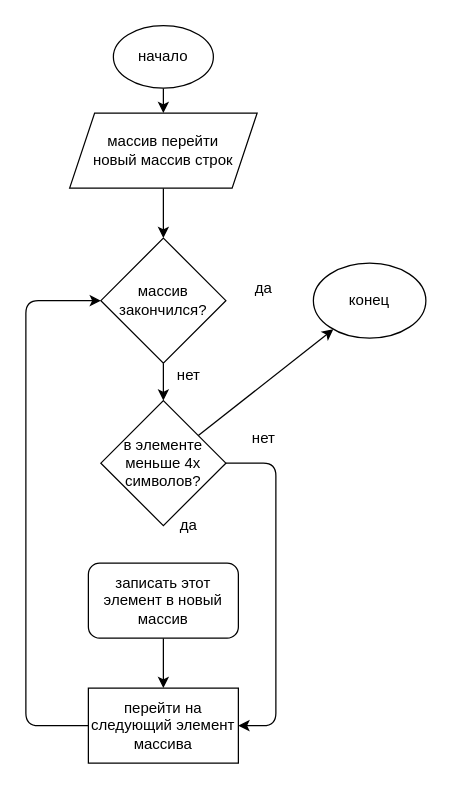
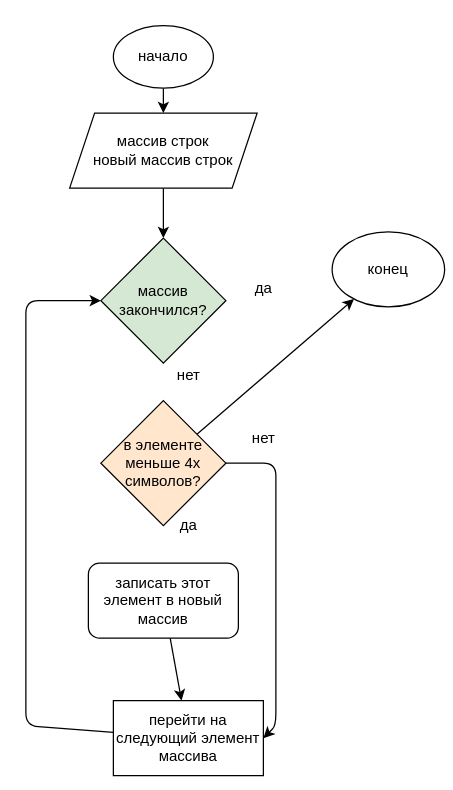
(163, 151) -> (163, 151)
(163, 301) -> (163, 301)
(369, 301) -> (388, 269)
(163, 377) -> none
(163, 463) -> (163, 463)
(163, 726) -> (188, 738)
